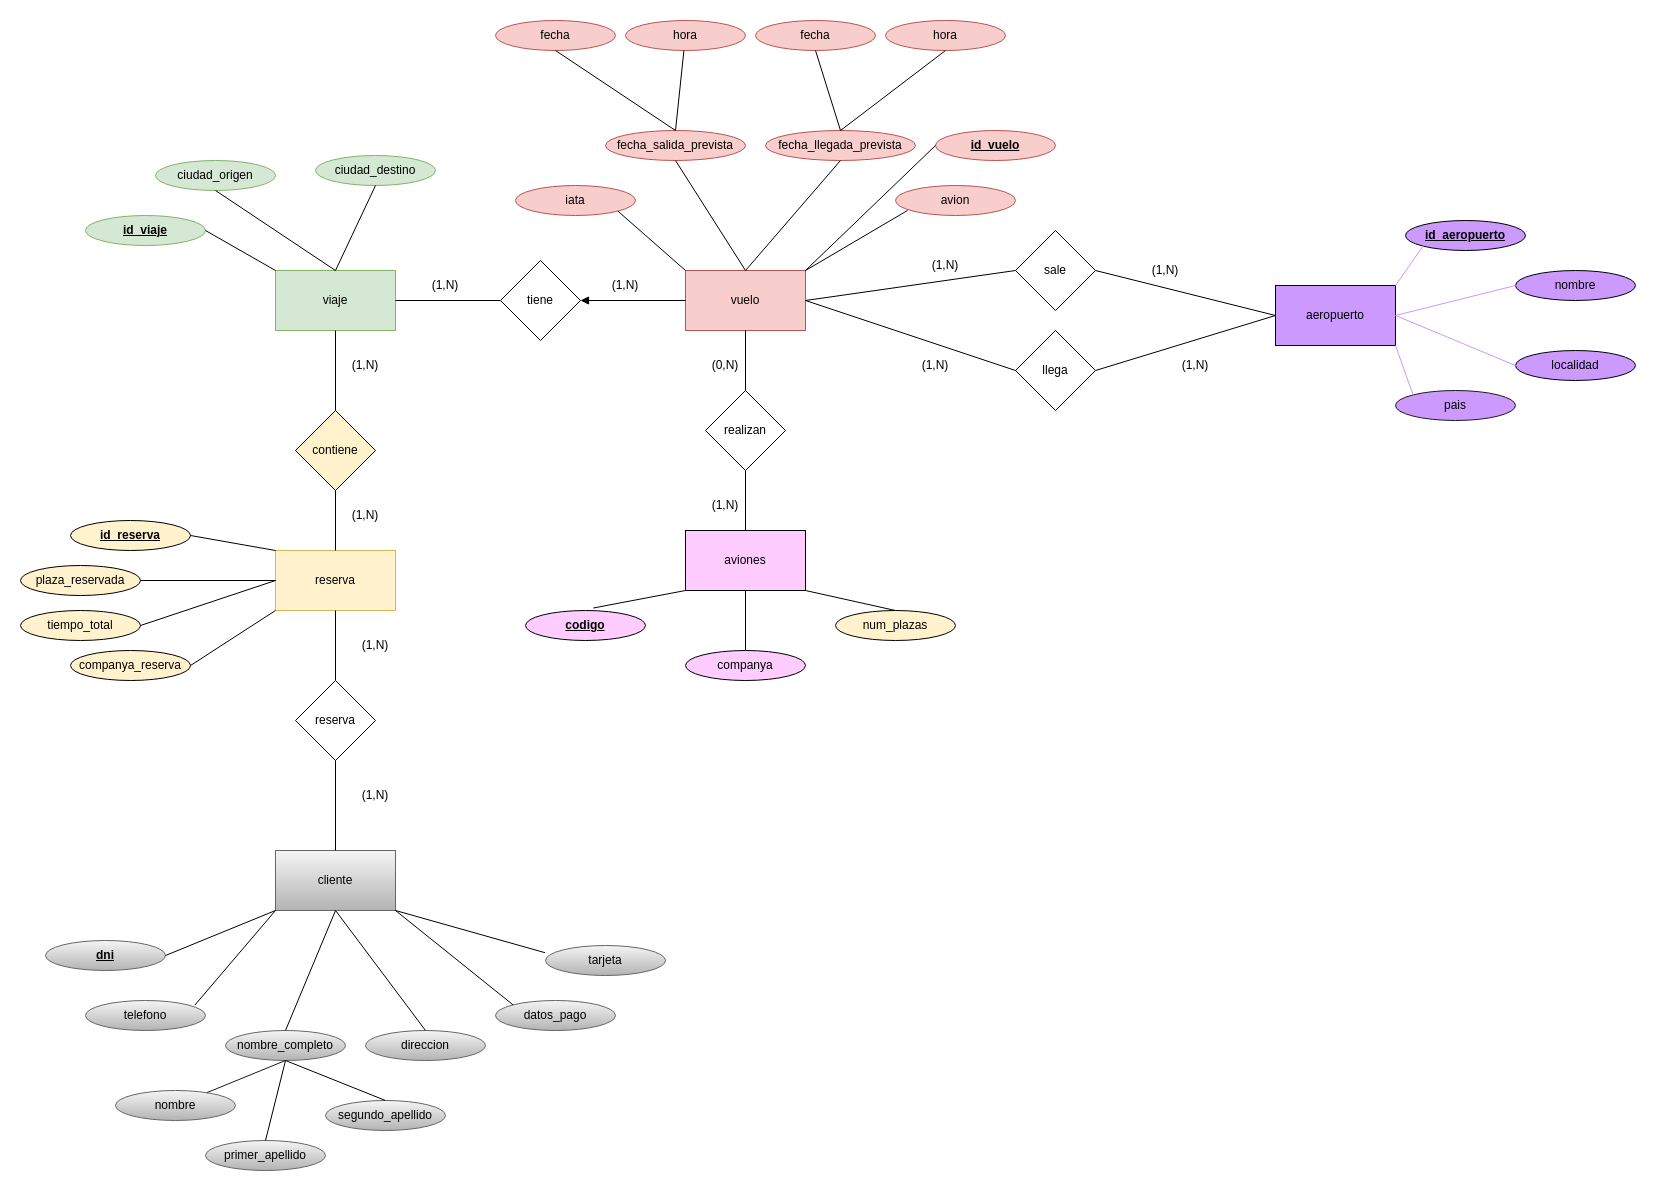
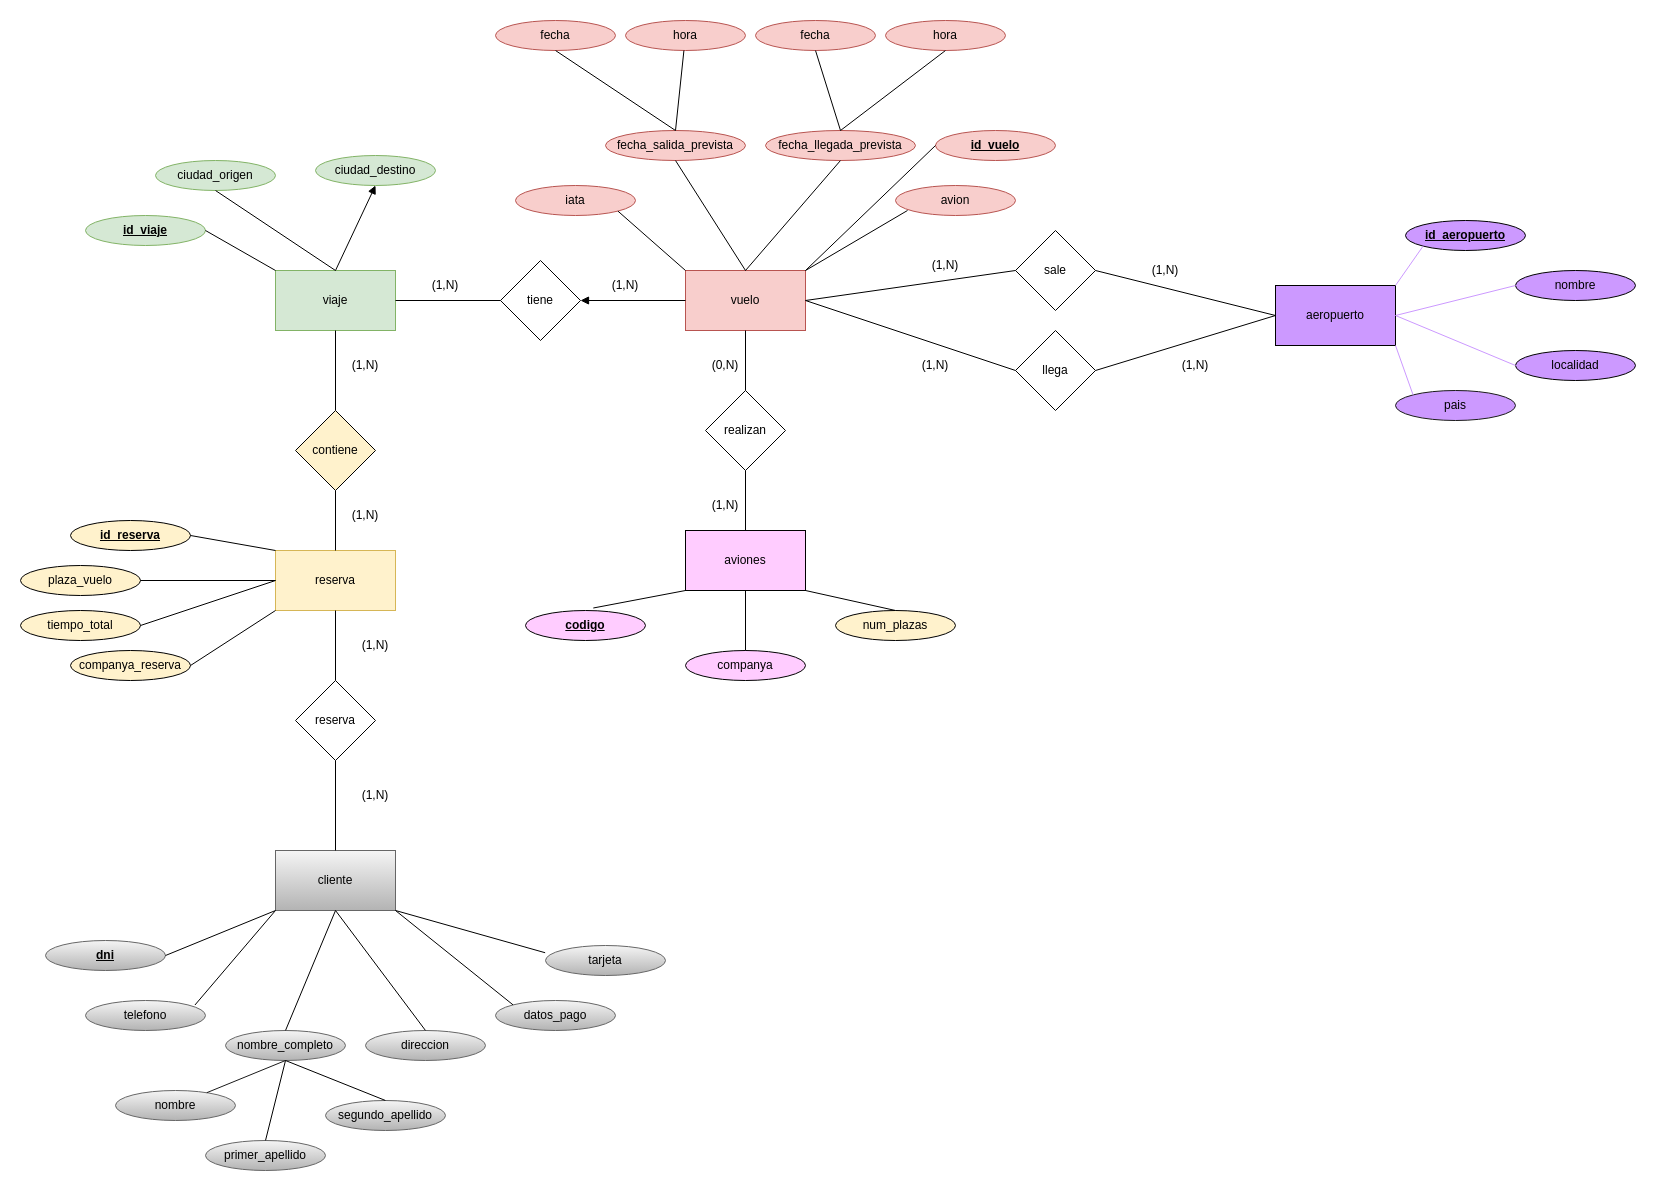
(373, 190) -> (372, 194)
(81, 581) -> (81, 581)
